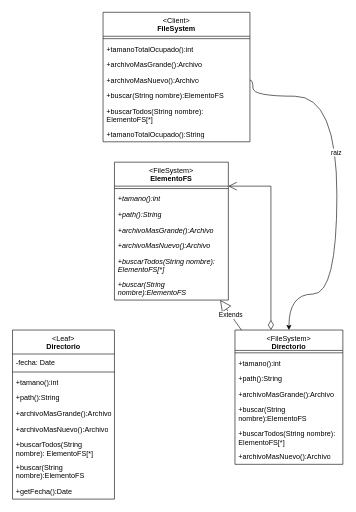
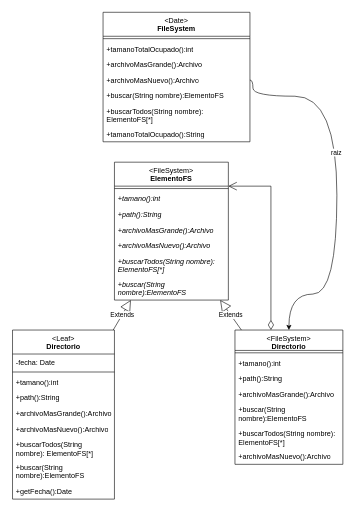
(176, 25) -> (176, 25)
none -> (119, 320)
